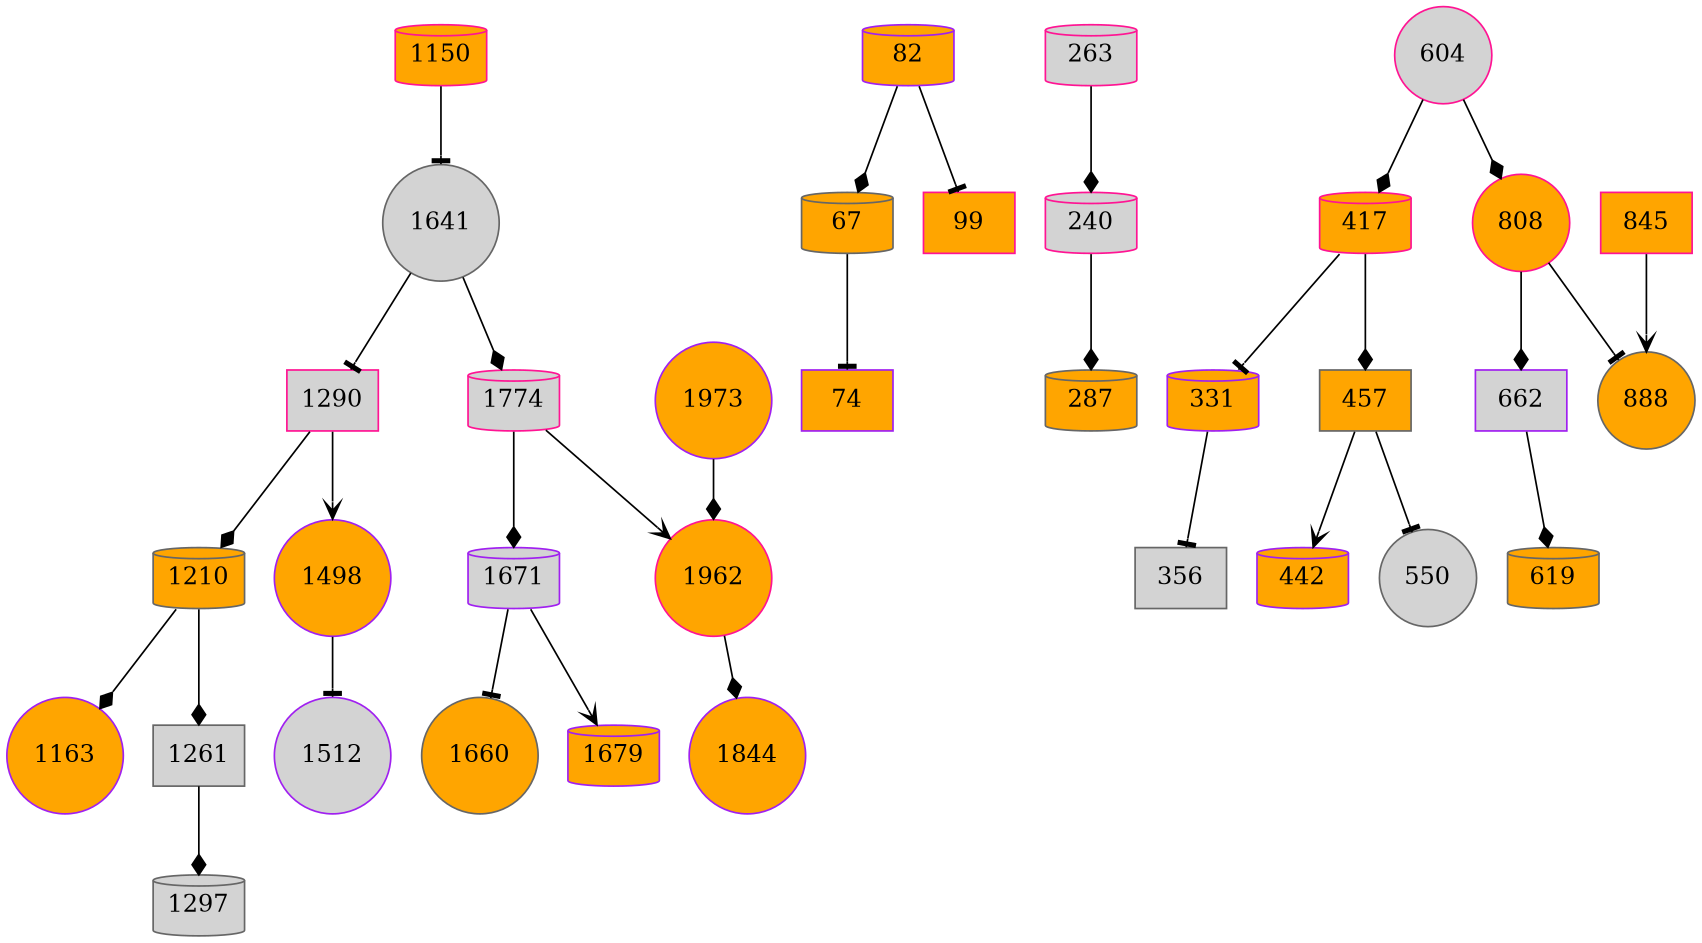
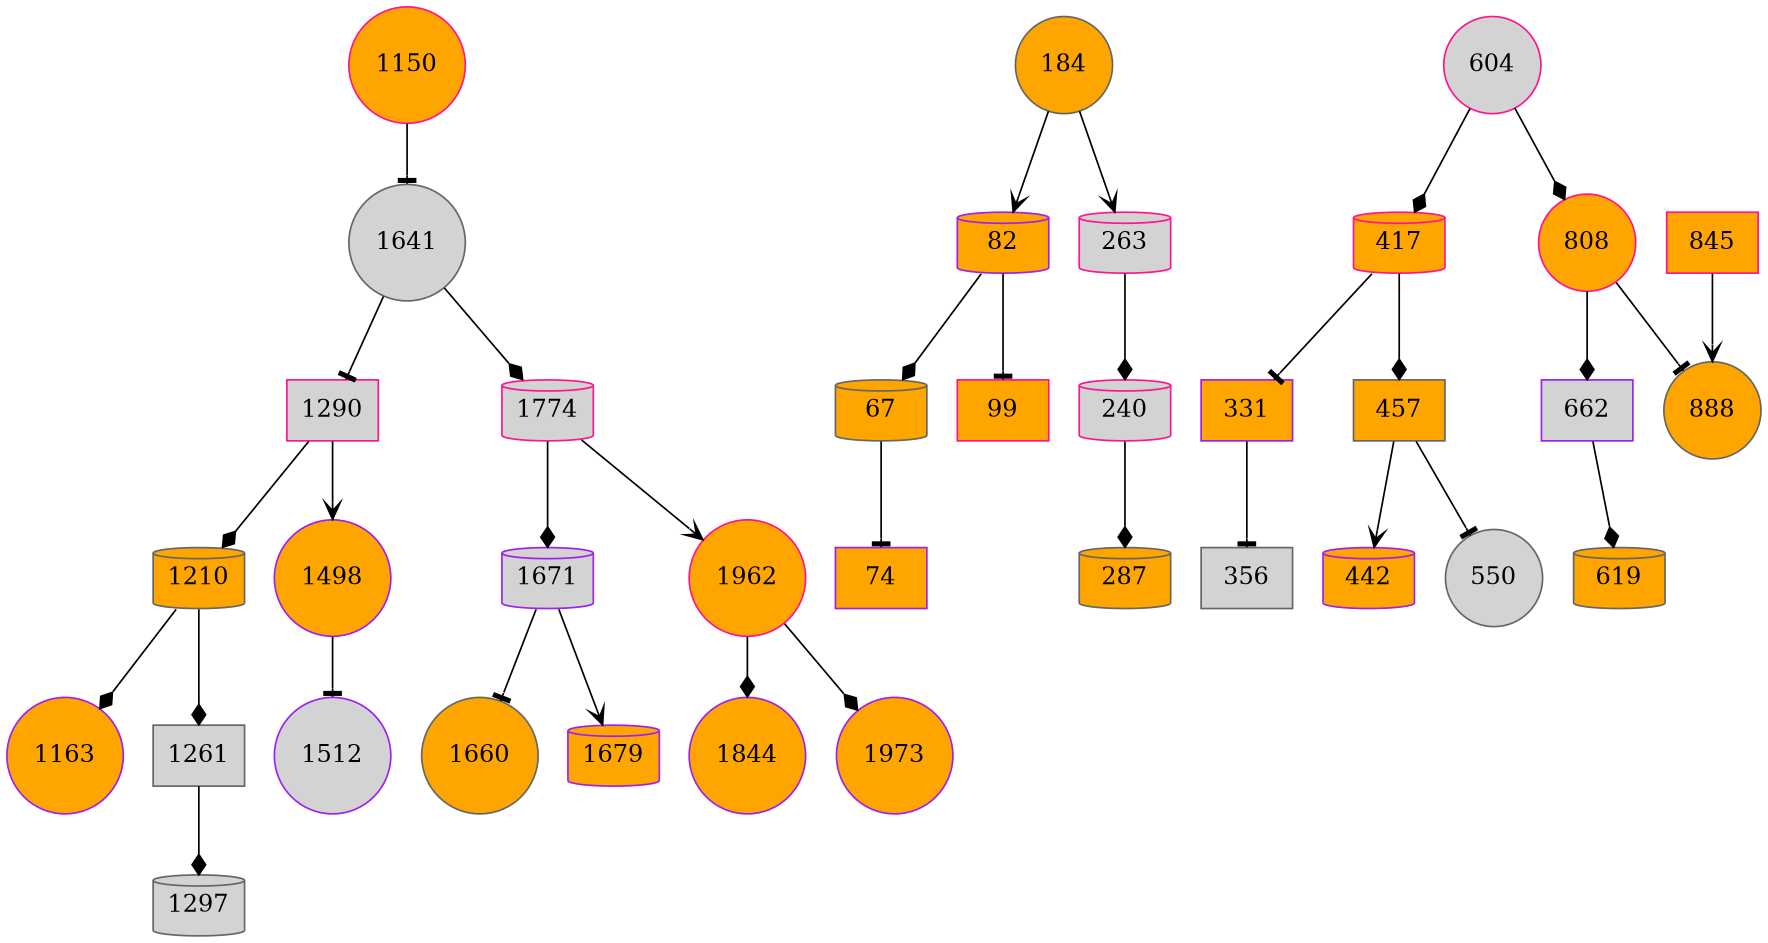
(441, 55) -> (407, 65)
none -> (1064, 65)
(1213, 400) -> (1247, 410)
(714, 479) -> (814, 659)
